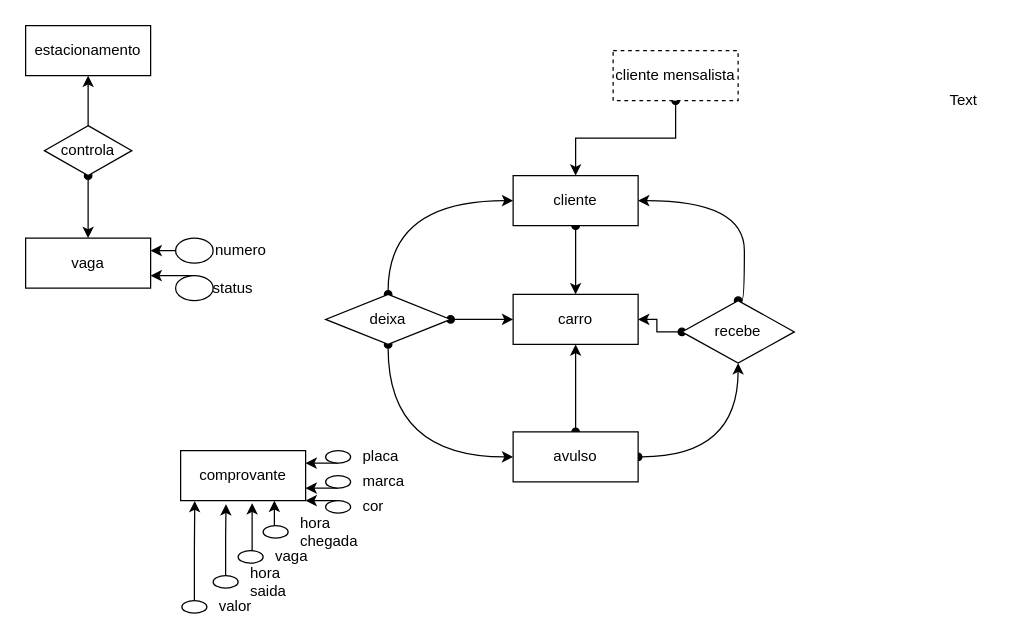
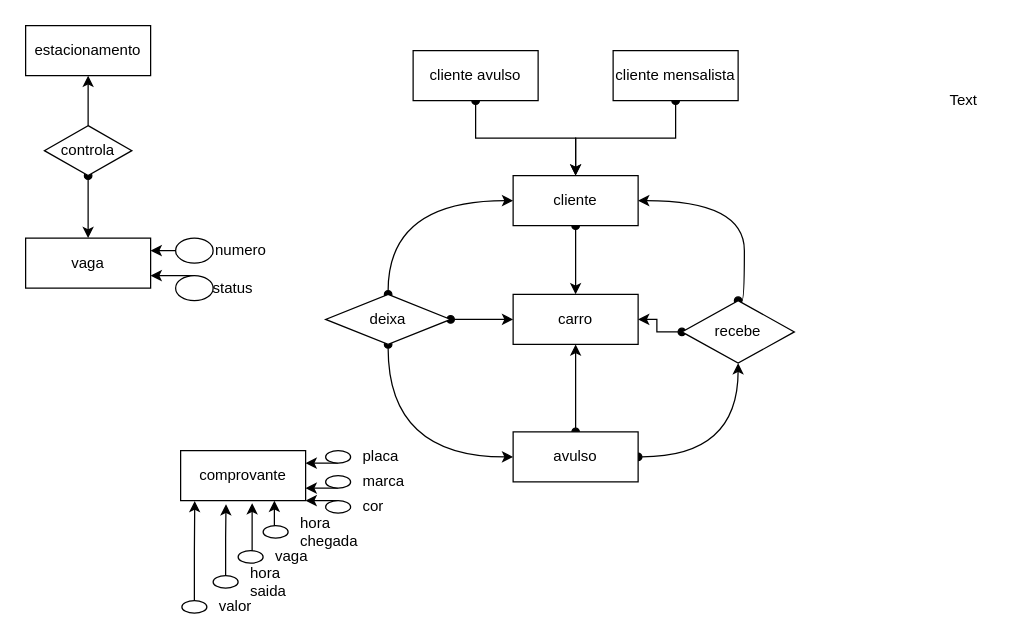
none -> (476, 76)
(676, 76) -> (676, 76)
none -> (508, 138)
